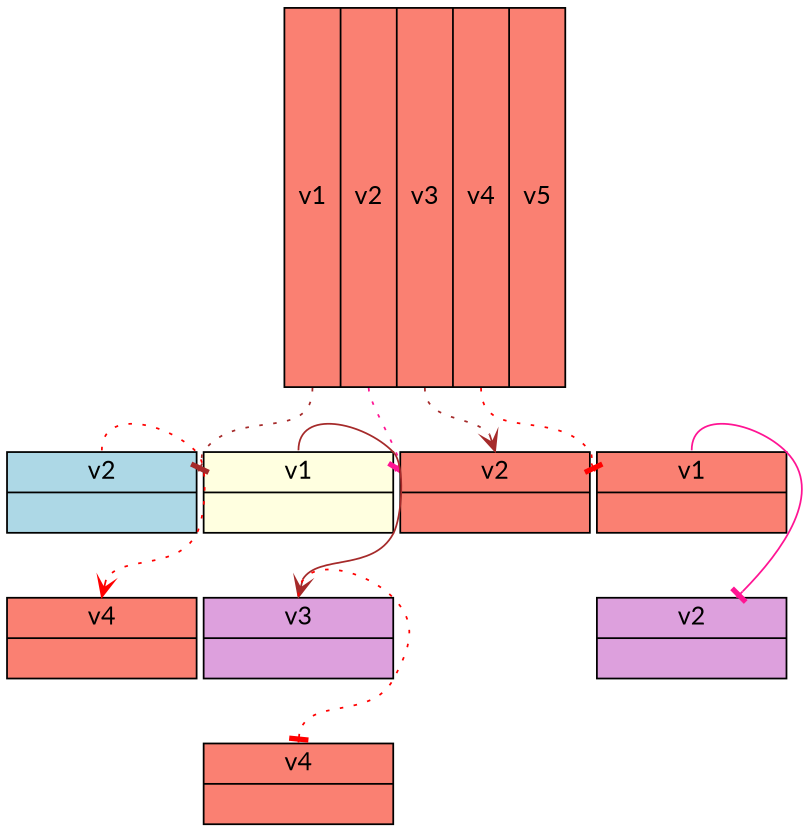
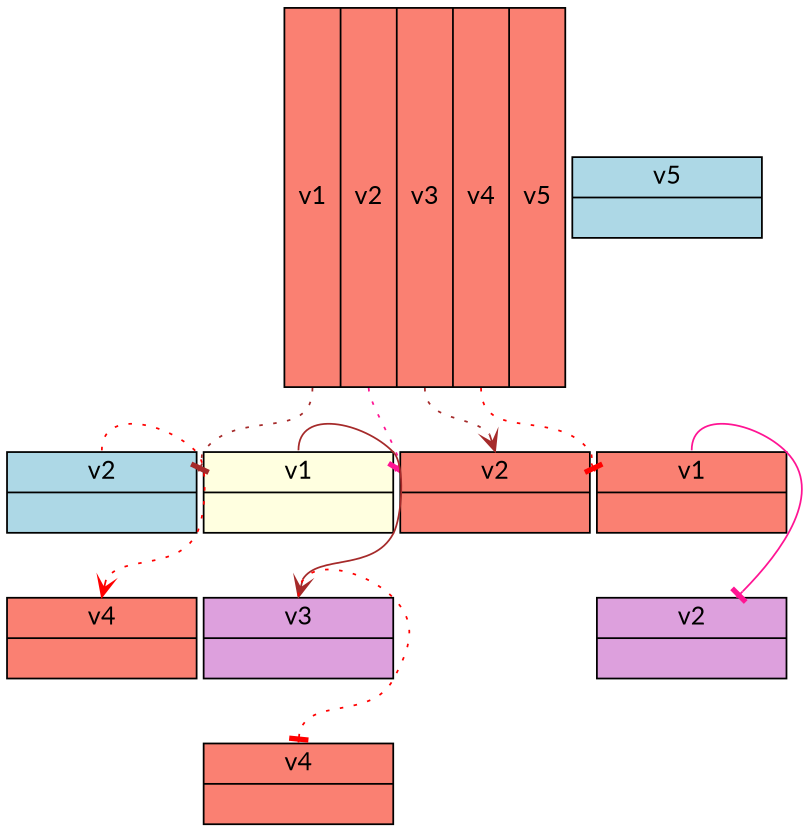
none -> (667, 198)
